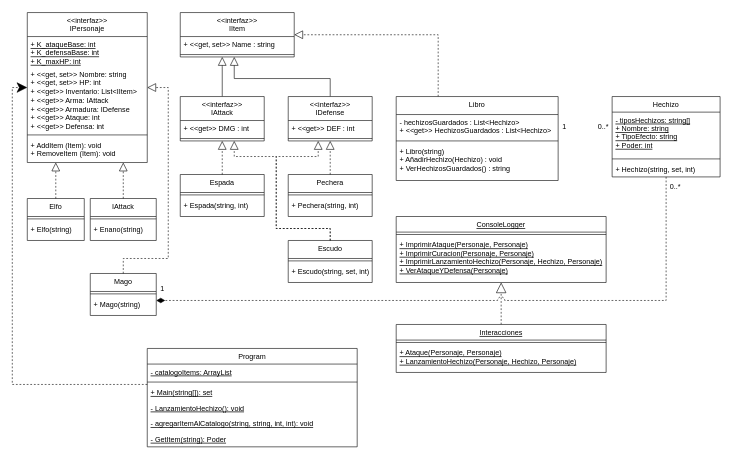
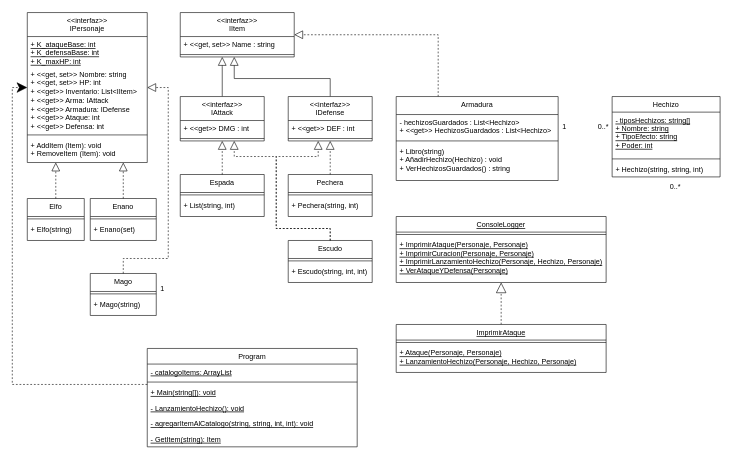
(477, 104) -> (477, 104)
(663, 169) -> (668, 169)
(221, 205) -> (216, 205)
(123, 206) -> (123, 206)
(122, 229) -> (117, 229)
(337, 271) -> (337, 271)
(333, 300) -> none
(501, 332) -> (501, 332)
(188, 392) -> (189, 392)
(195, 439) -> (193, 439)
